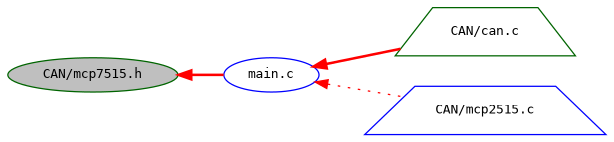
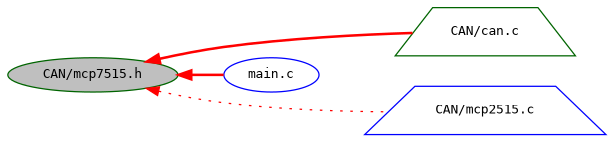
(363, 56) -> (285, 40)
(366, 91) -> (273, 107)
